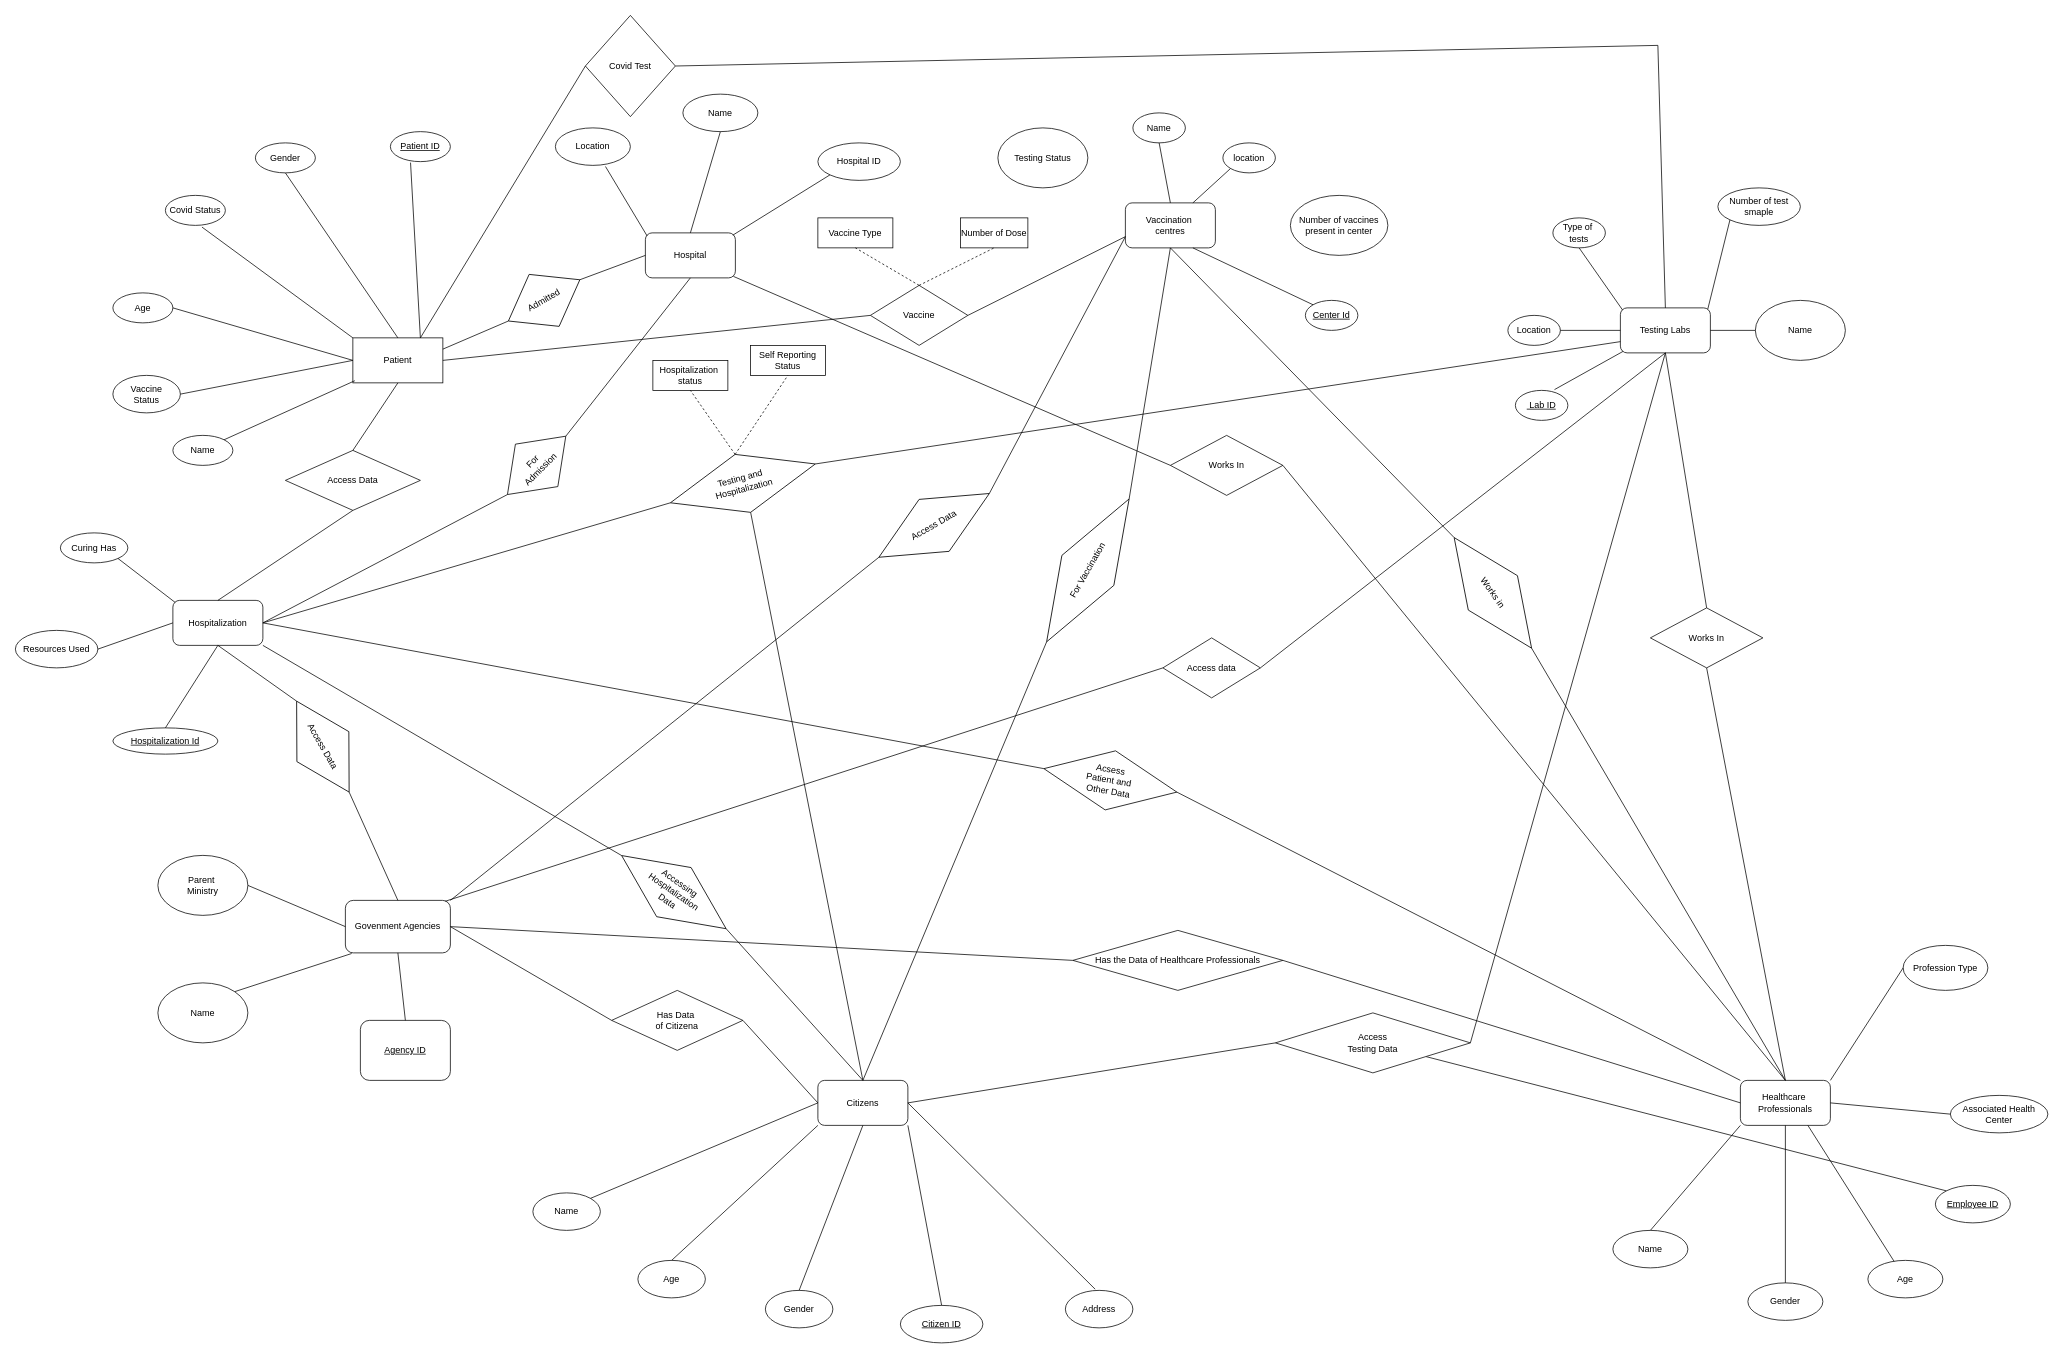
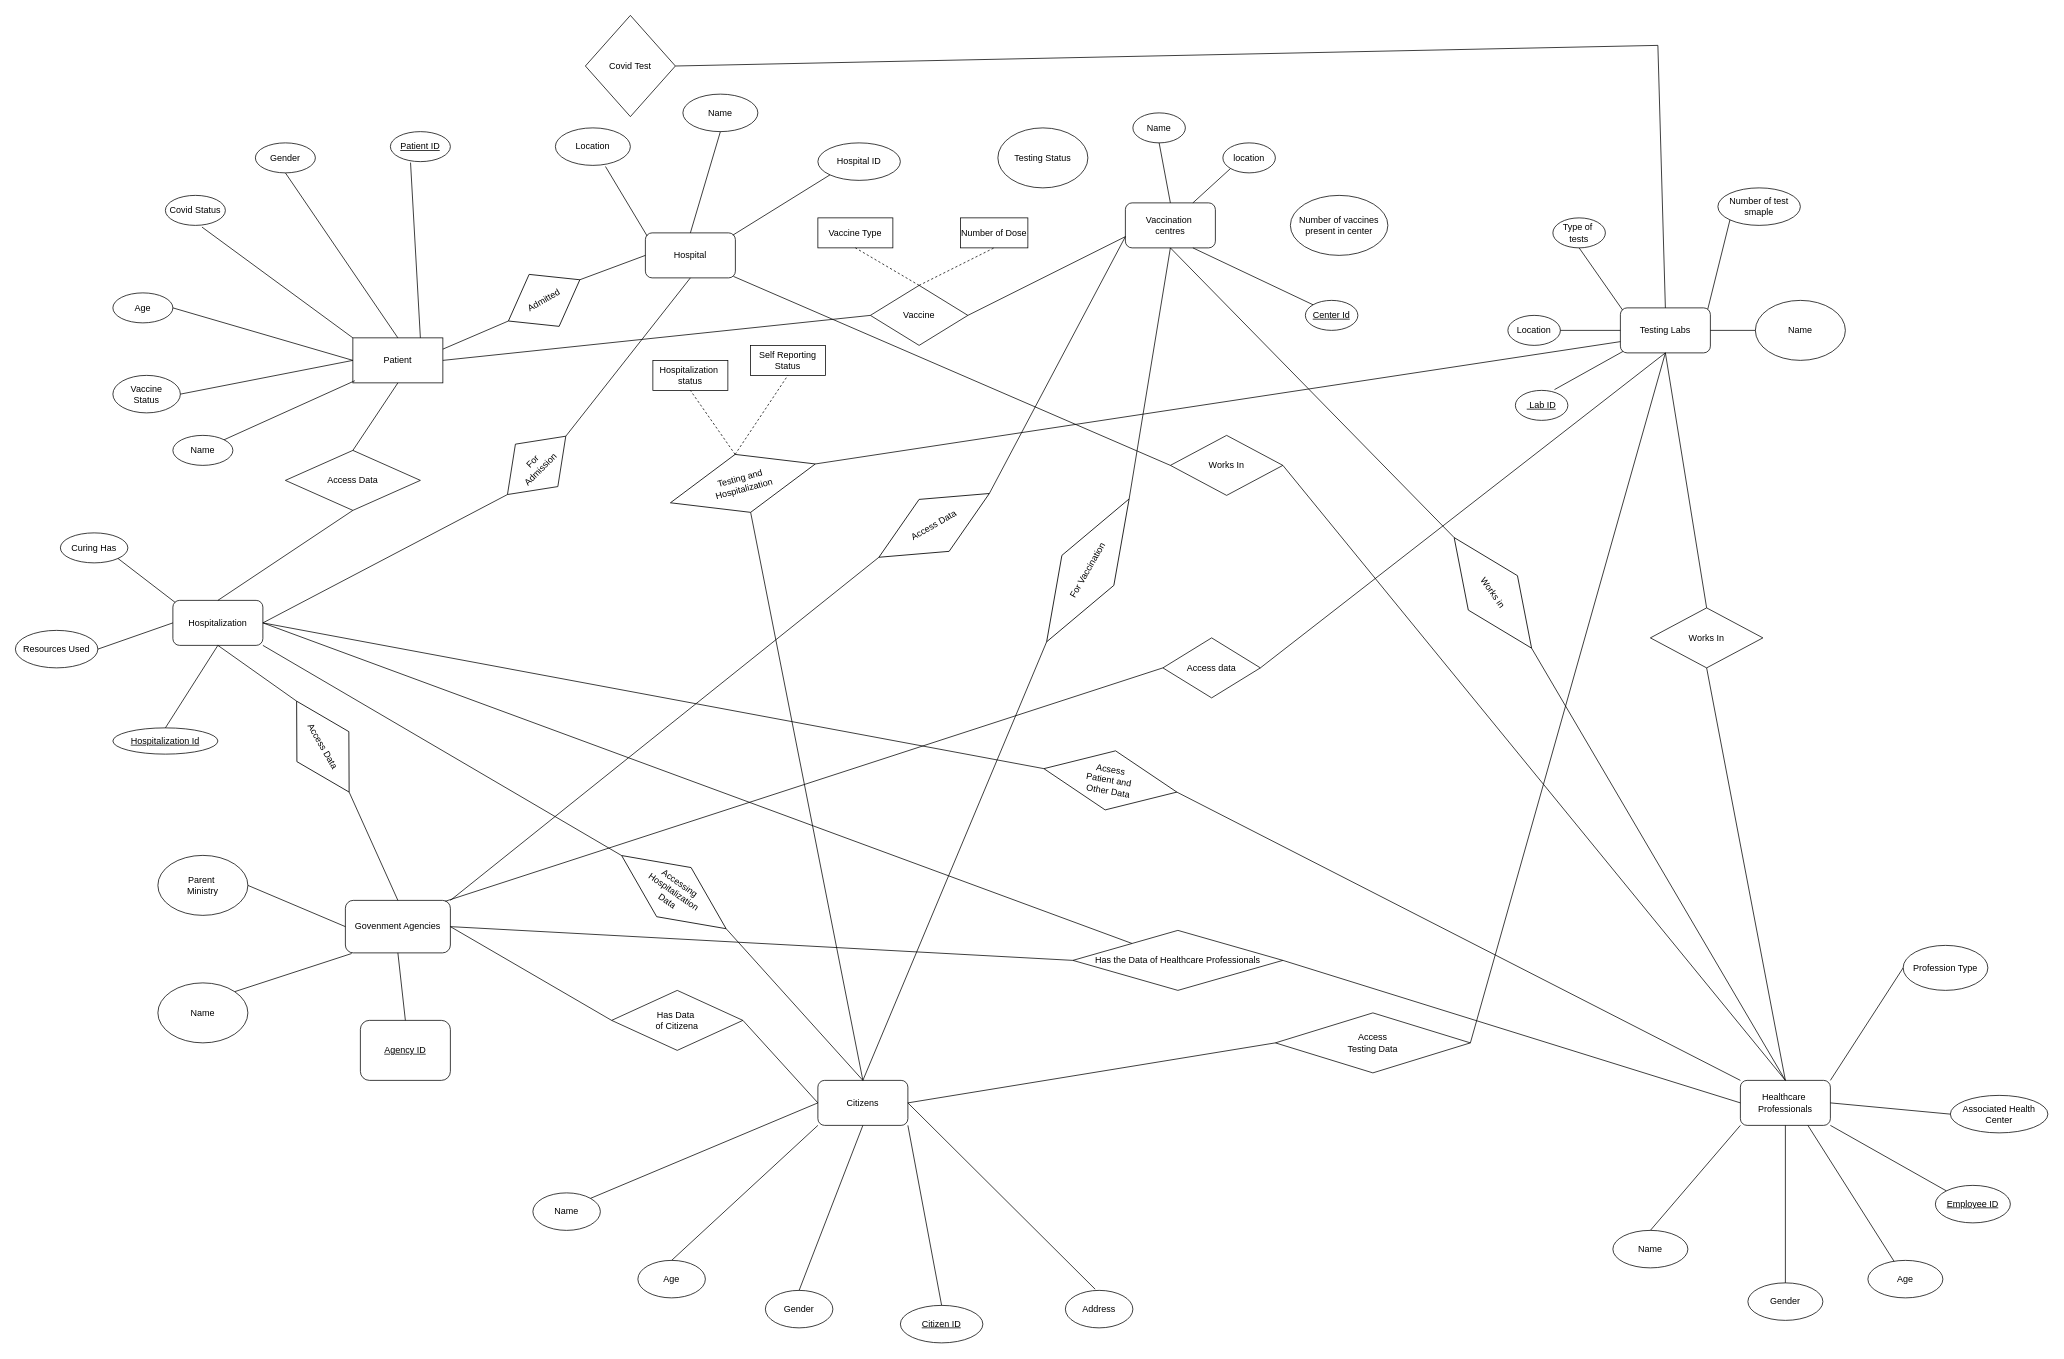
(503, 202) -> none
(469, 562) -> (698, 784)
(1687, 1124) -> (1889, 1158)
